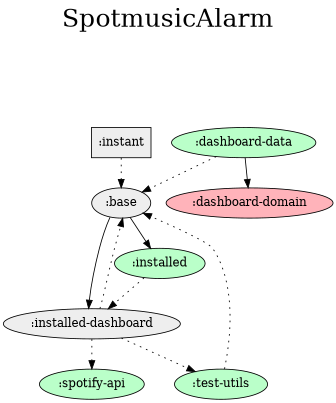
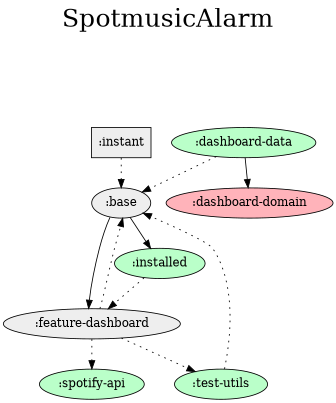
(92, 324) -> (92, 324)
